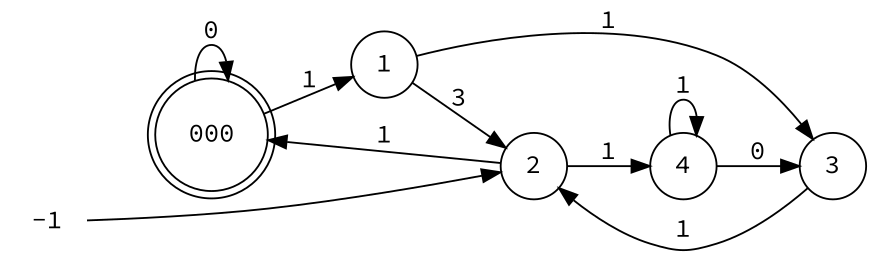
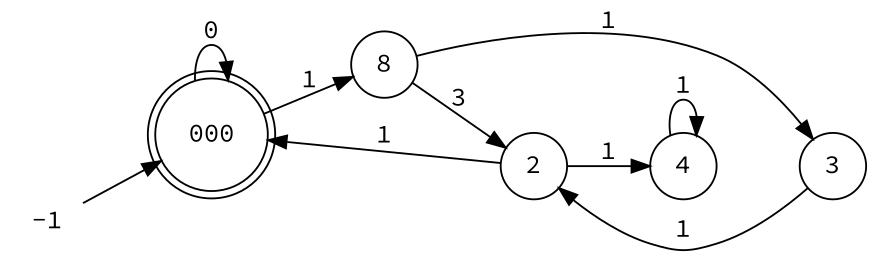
(384, 65) -> (384, 65)
(749, 166) -> none
(285, 207) -> (114, 187)
